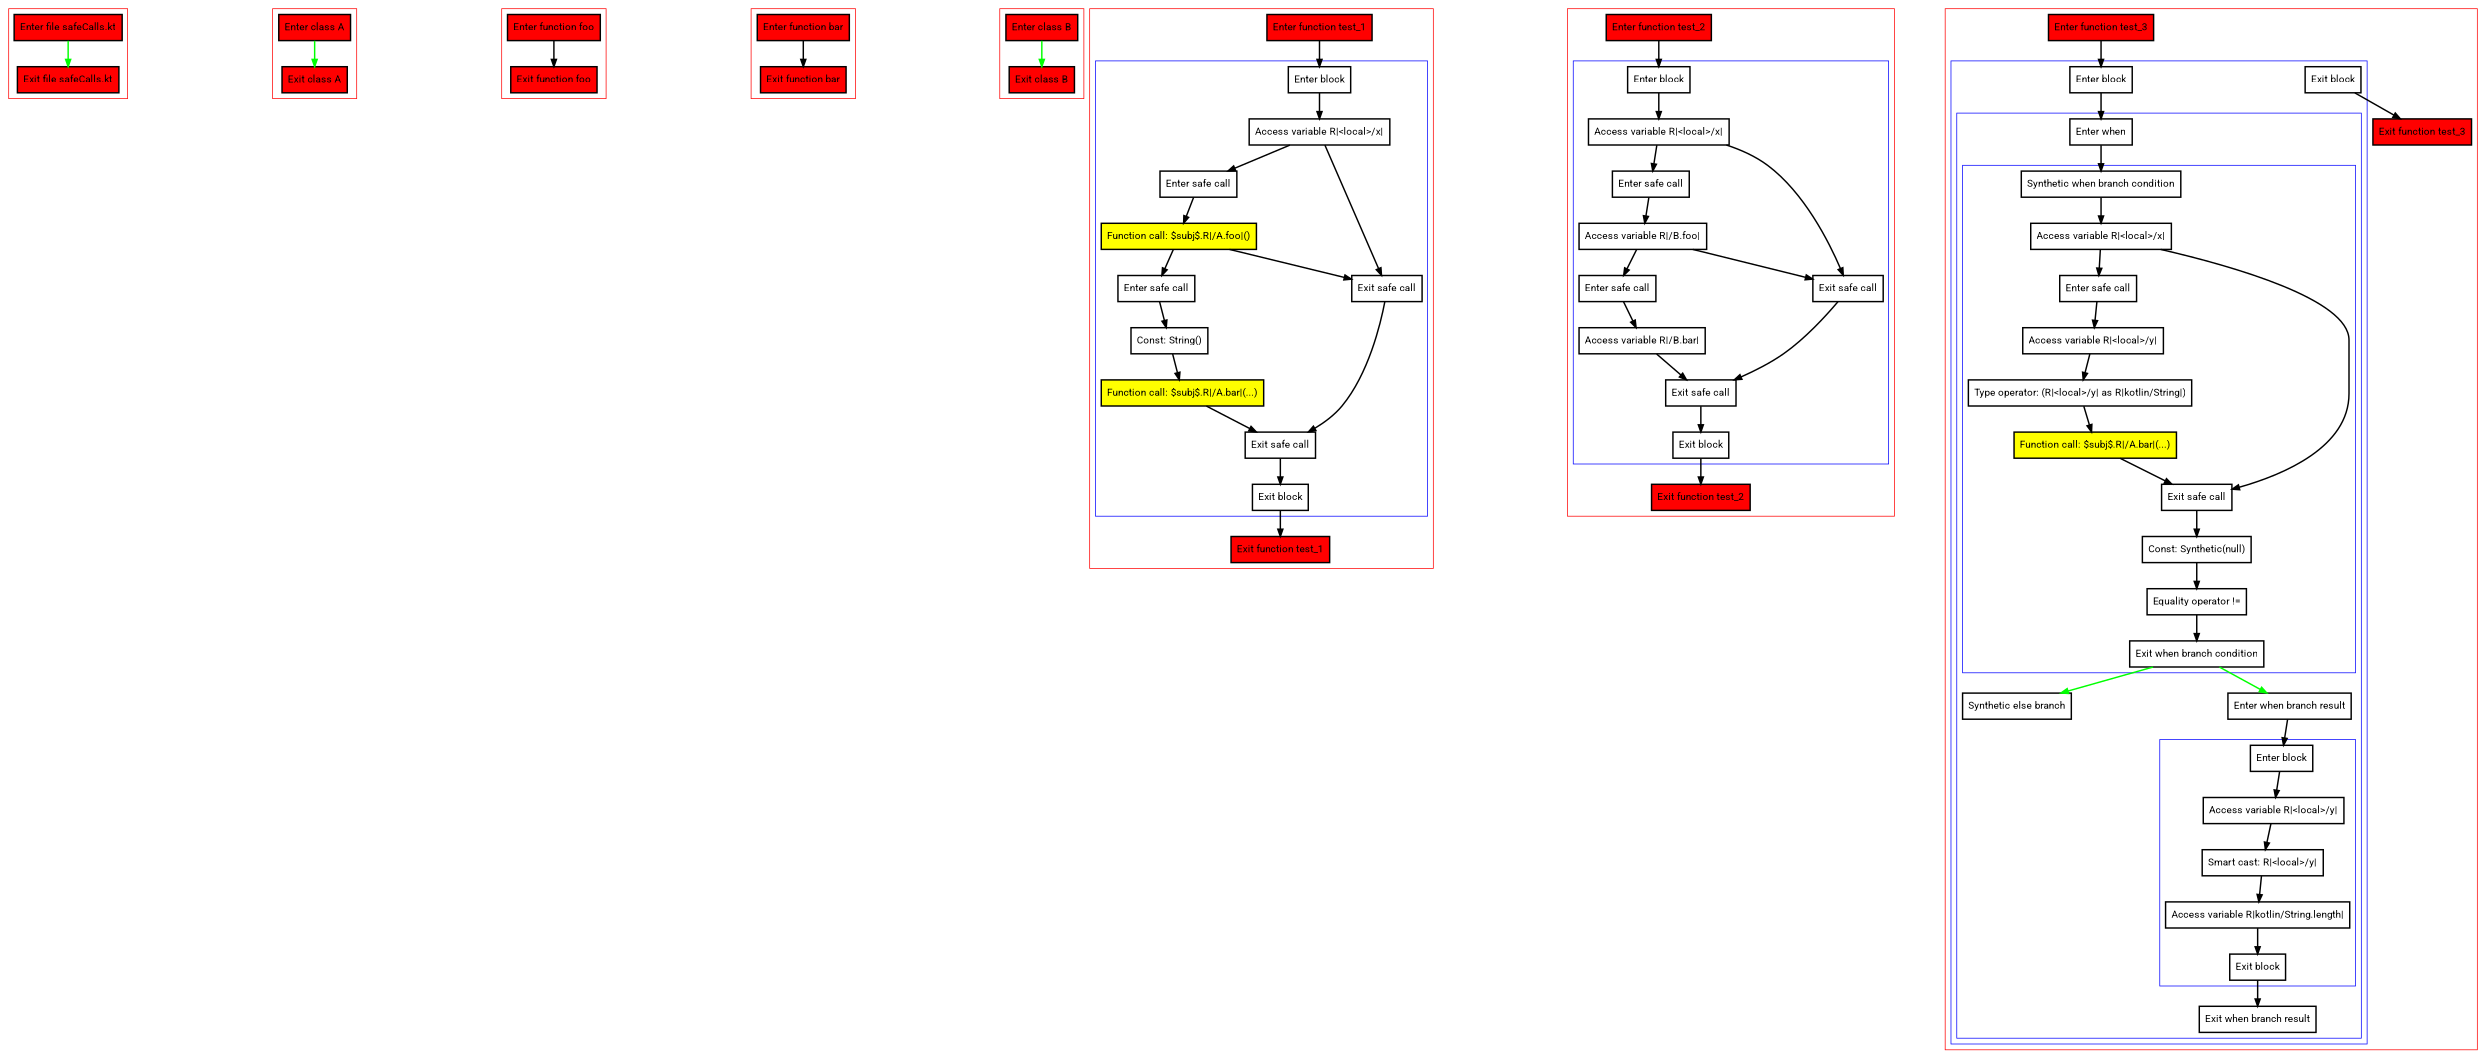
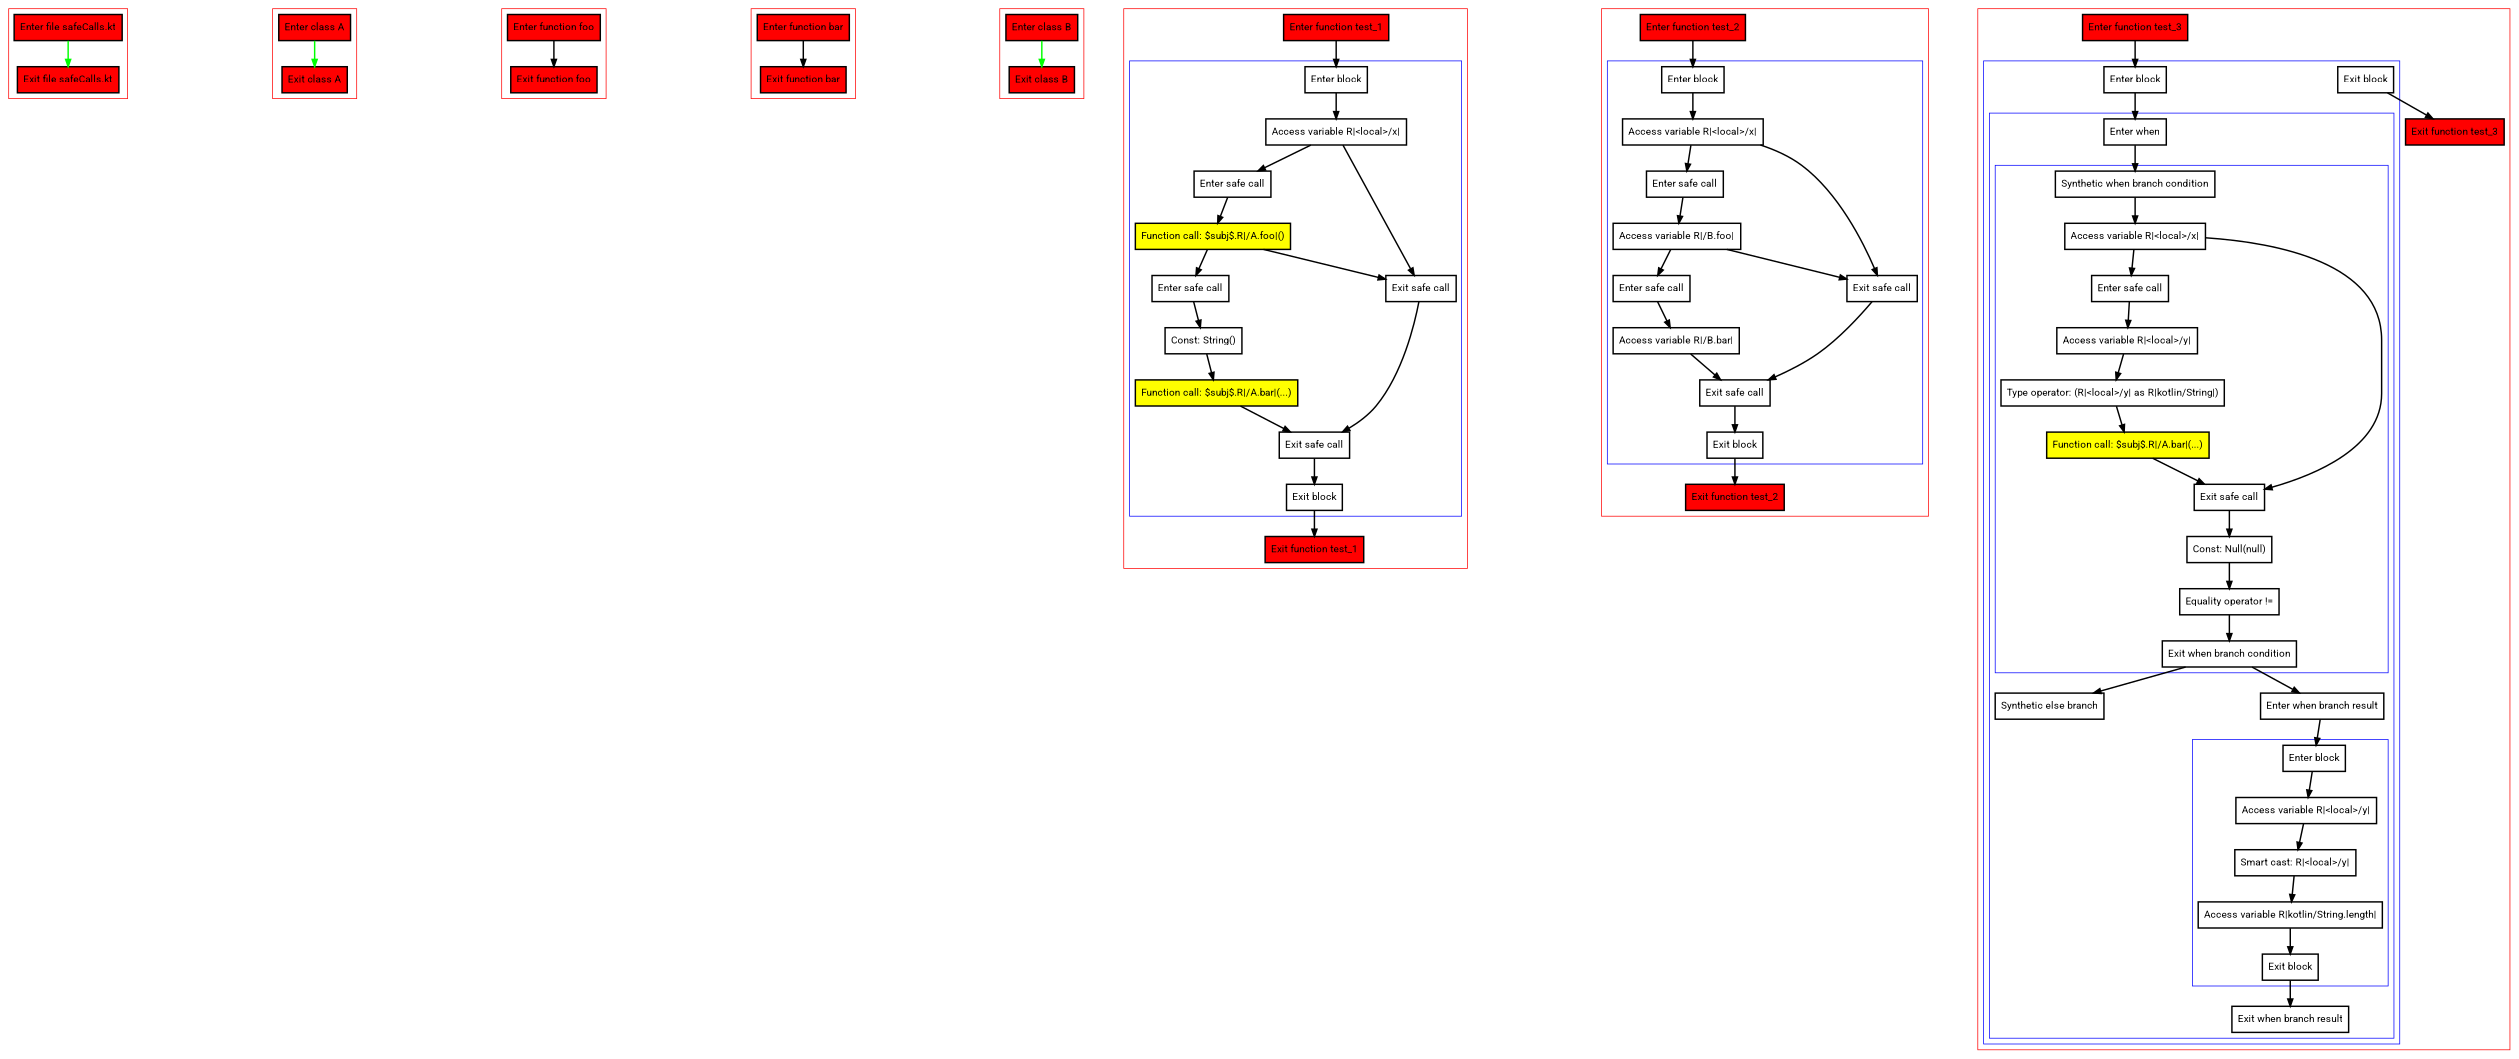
(2197, 550) -> (2229, 550)
(2240, 678) -> (2272, 678)
(2110, 679) -> (2143, 679)
